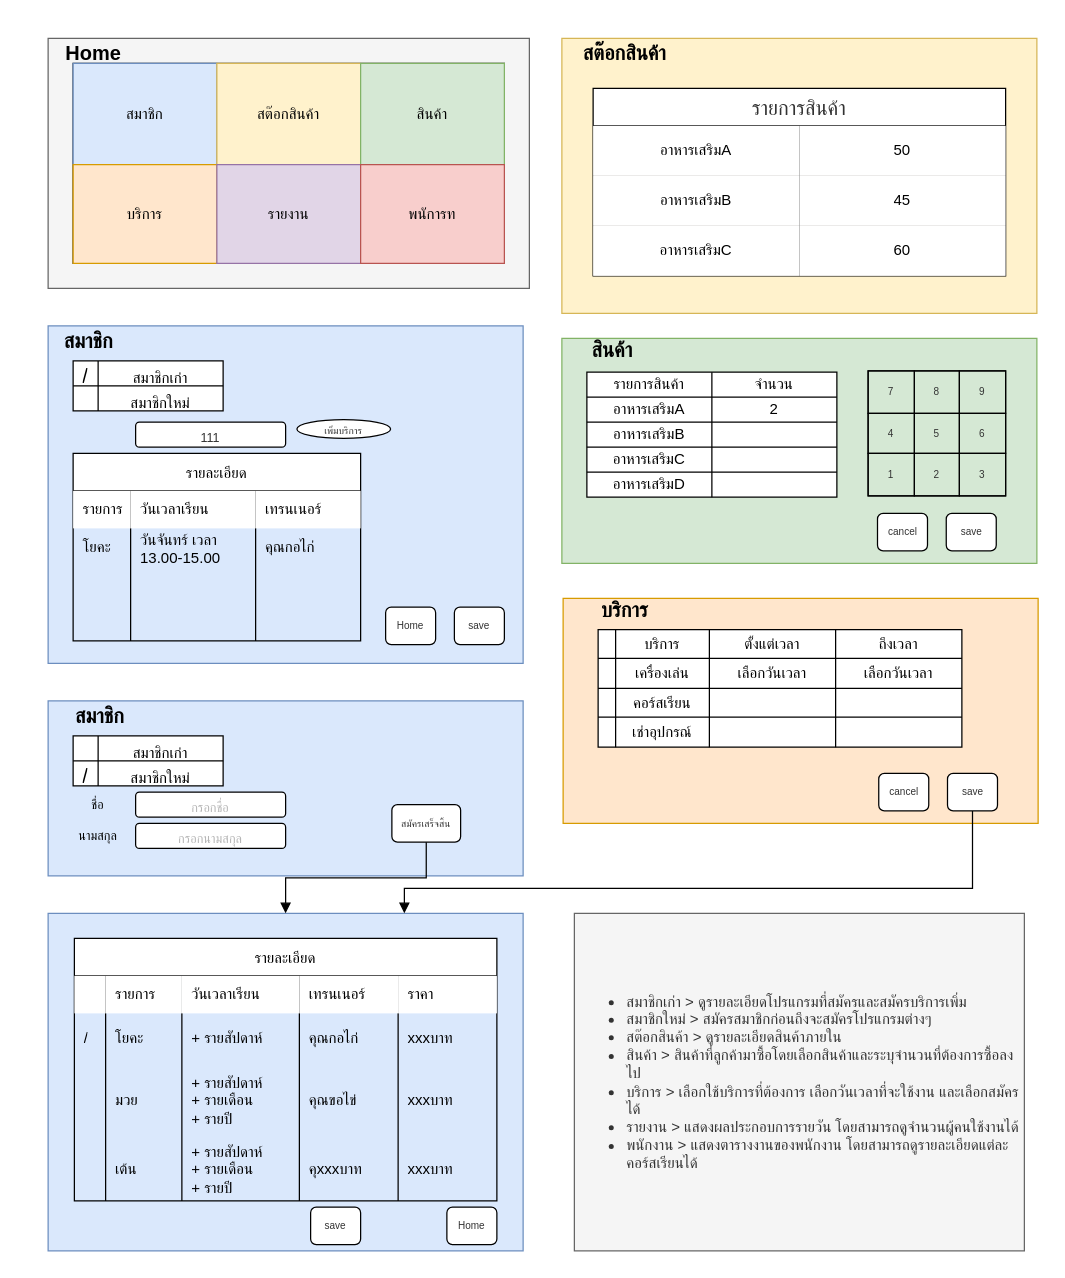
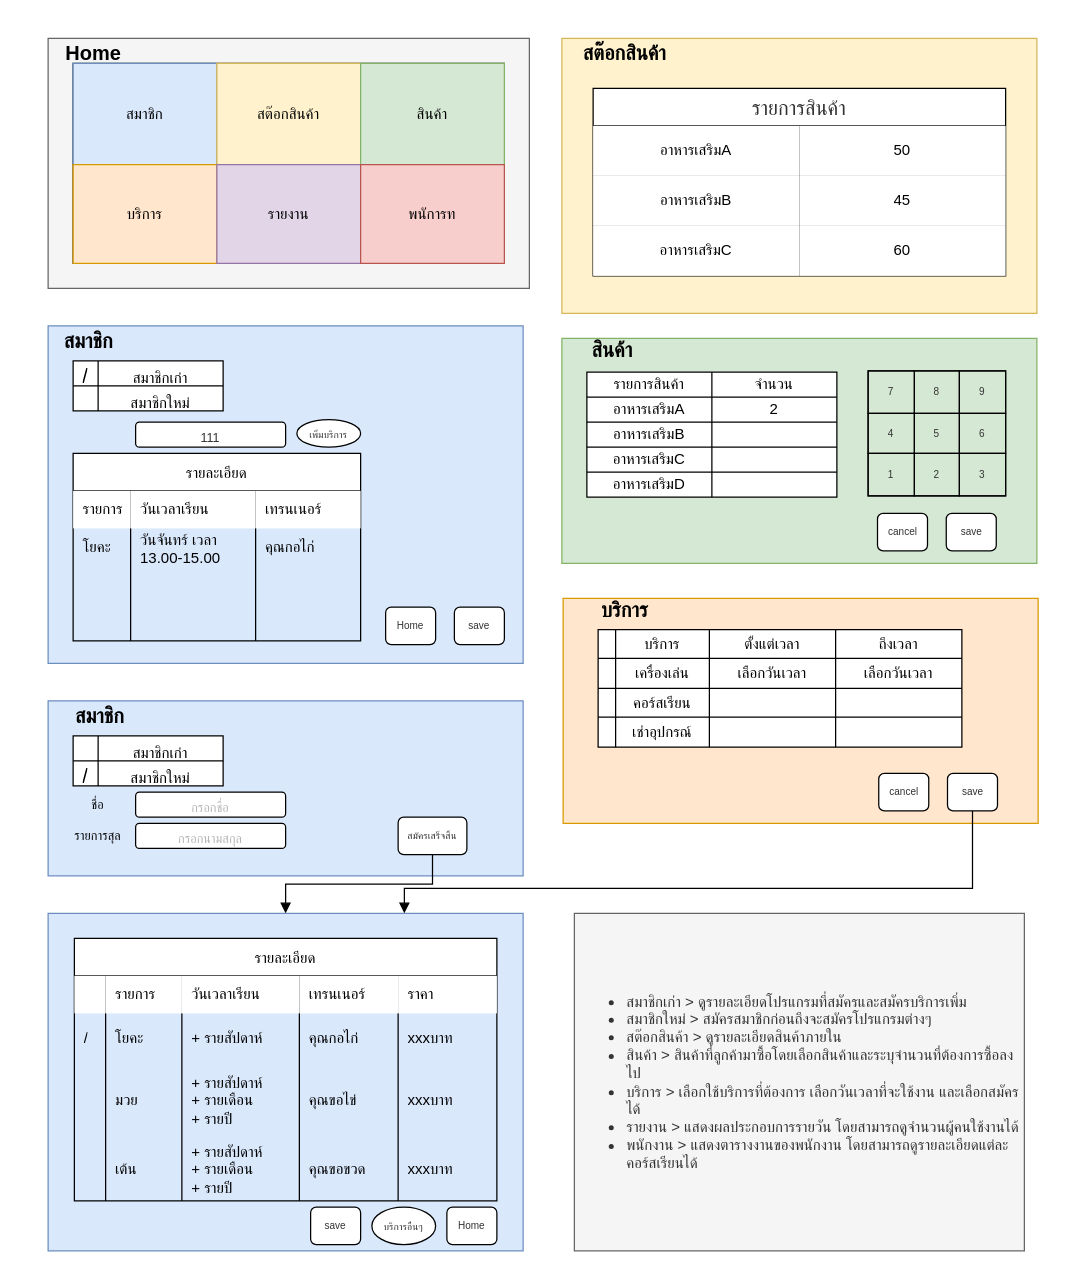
(344, 429) -> (329, 433)
(426, 823) -> (433, 836)
(98, 836) -> (98, 836)
(343, 1169) -> (343, 1169)
none -> (404, 1226)
